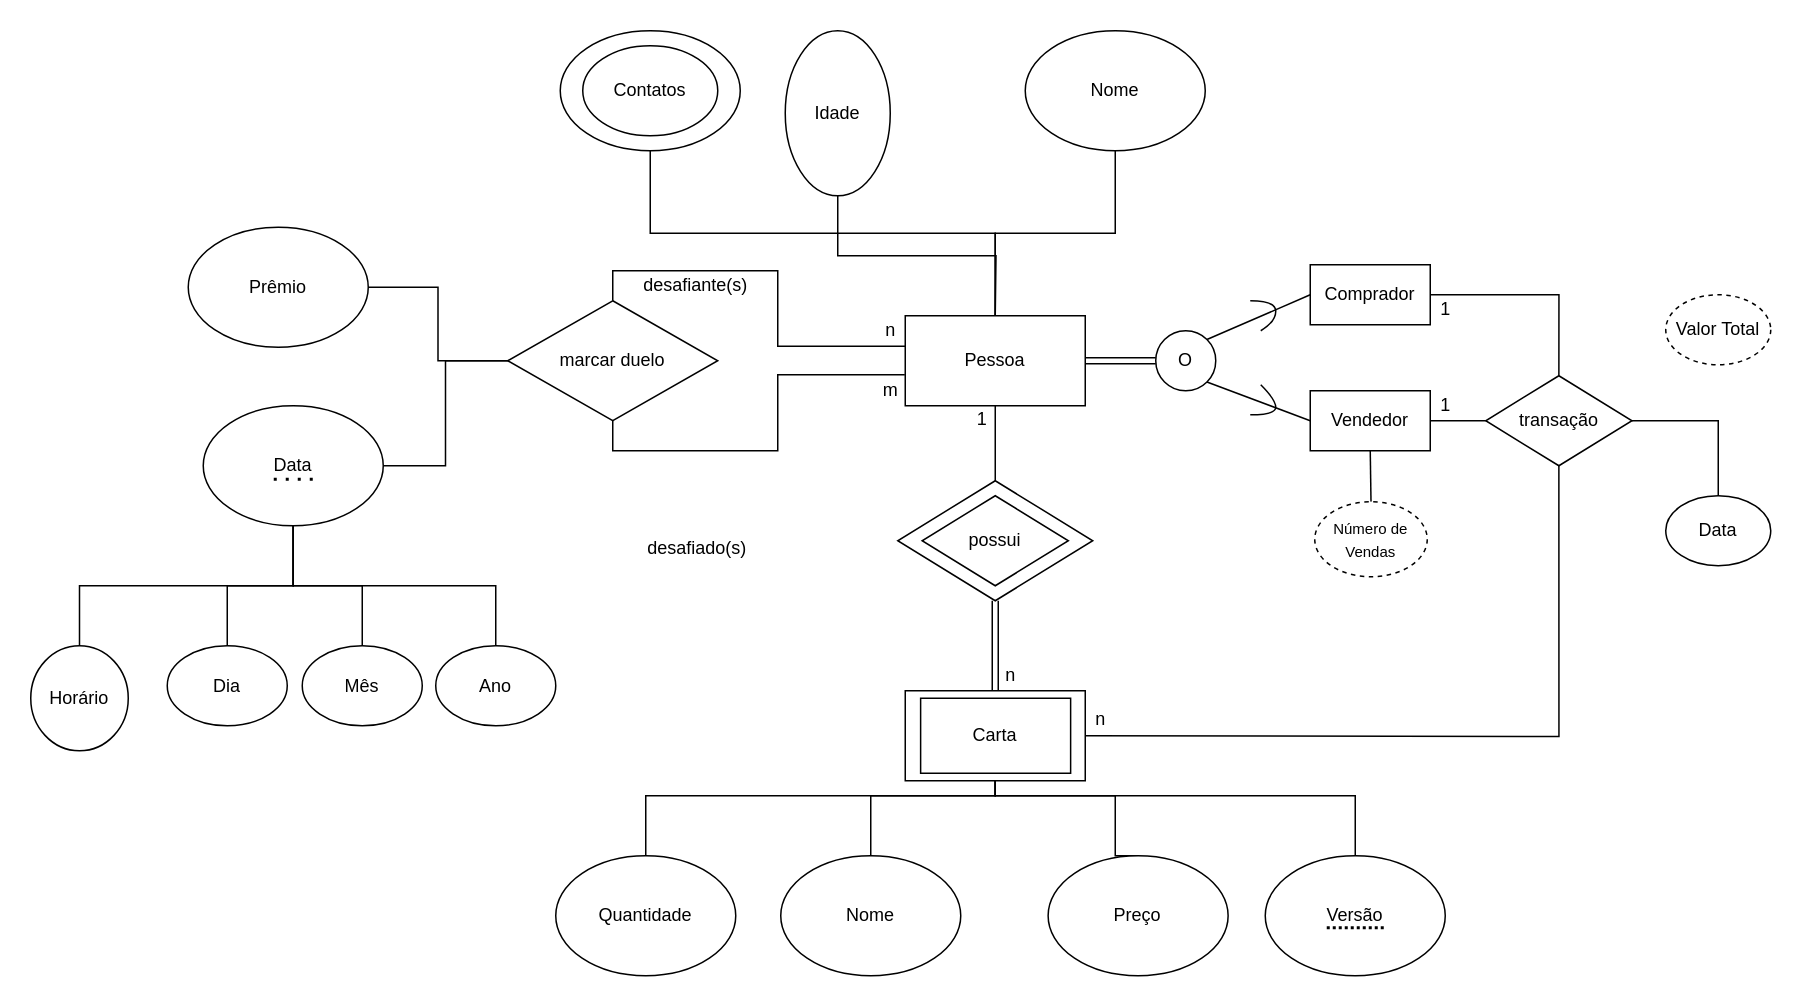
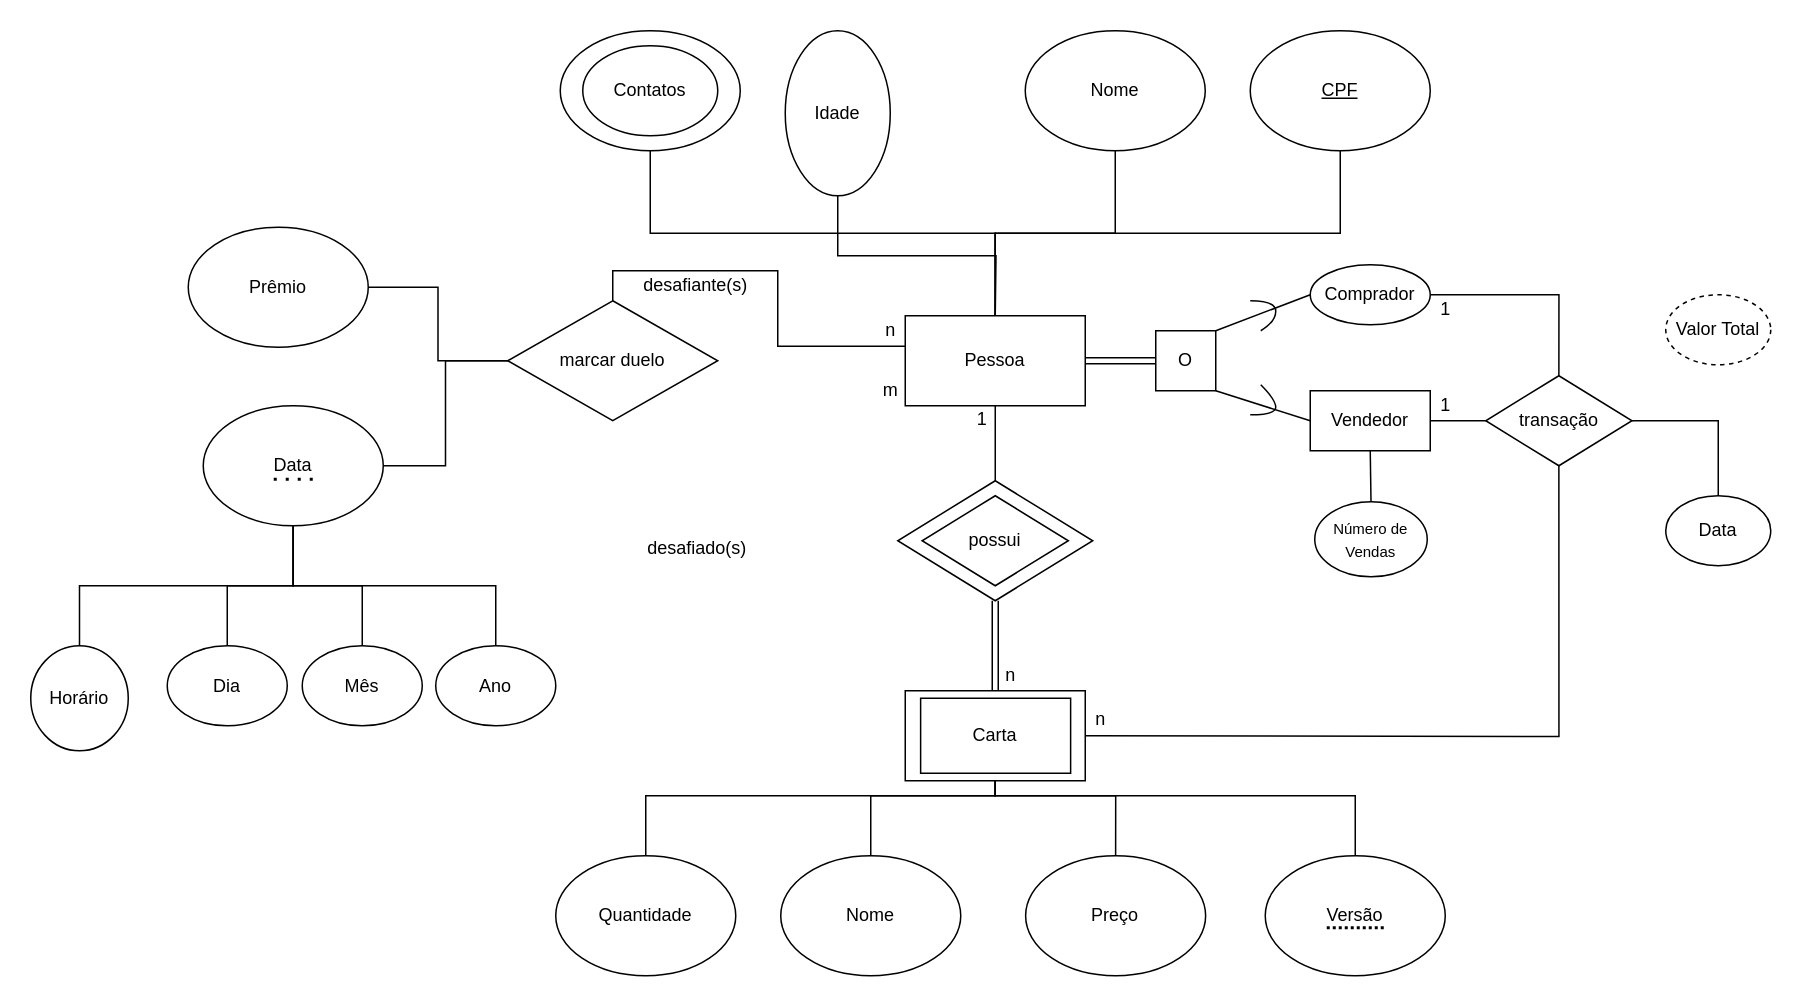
none -> (1340, 91)
none -> (1270, 233)
(1370, 295) -> (1370, 295)
(1186, 361) -> (1186, 361)
(778, 447) -> none
(1371, 539) -> (1371, 539)
(1138, 916) -> (1116, 916)
